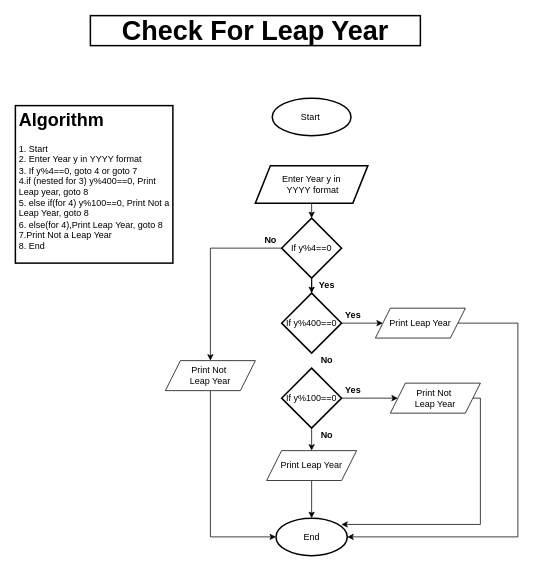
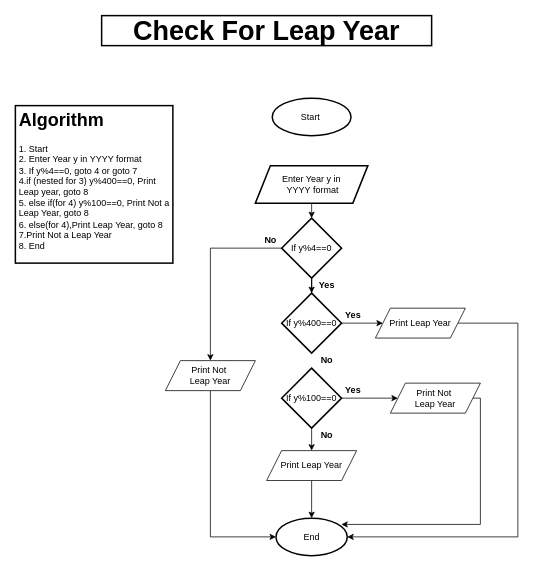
(255, 30) -> (267, 30)
